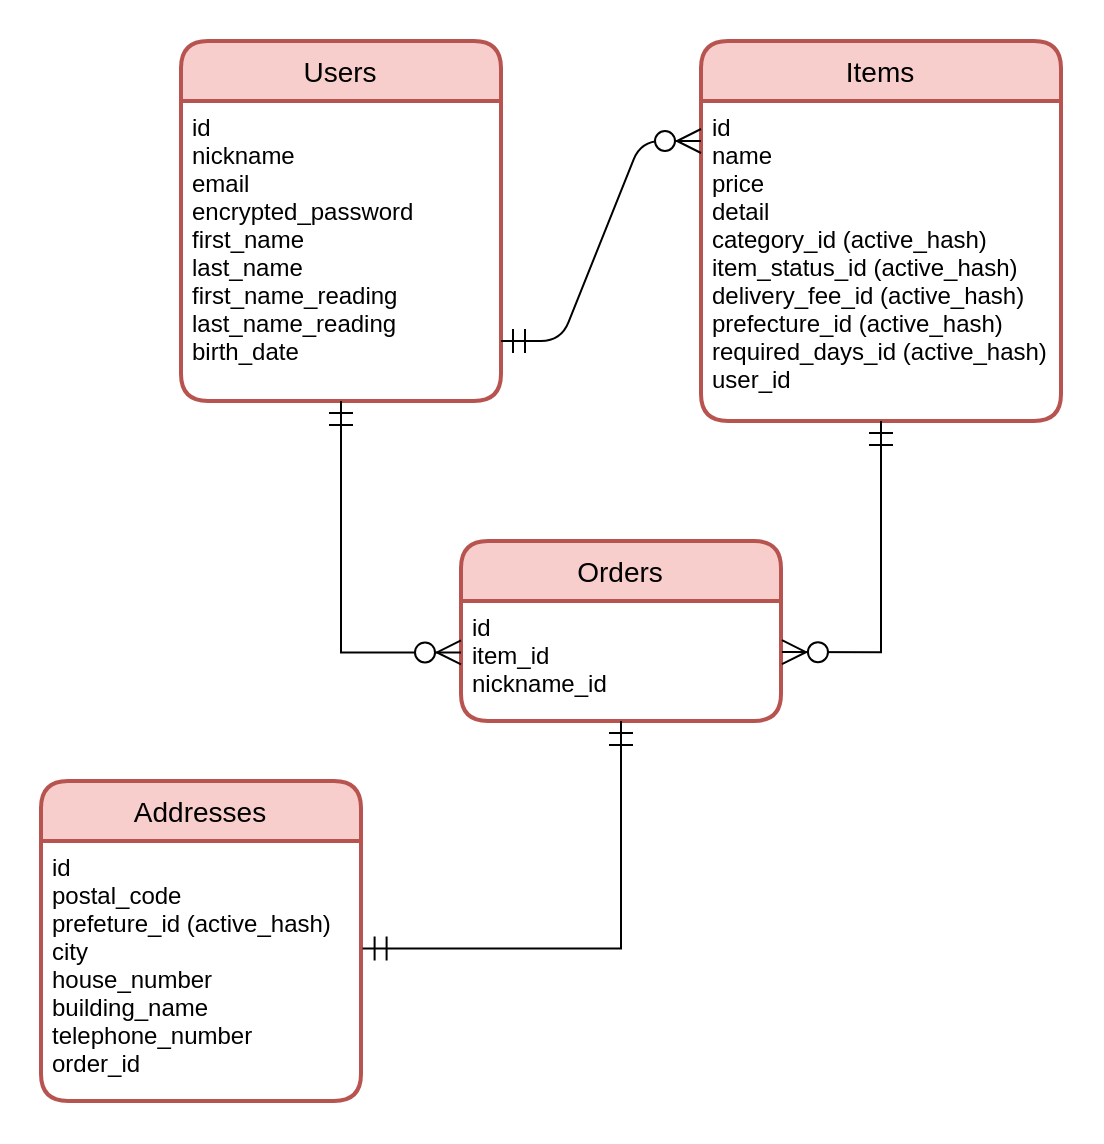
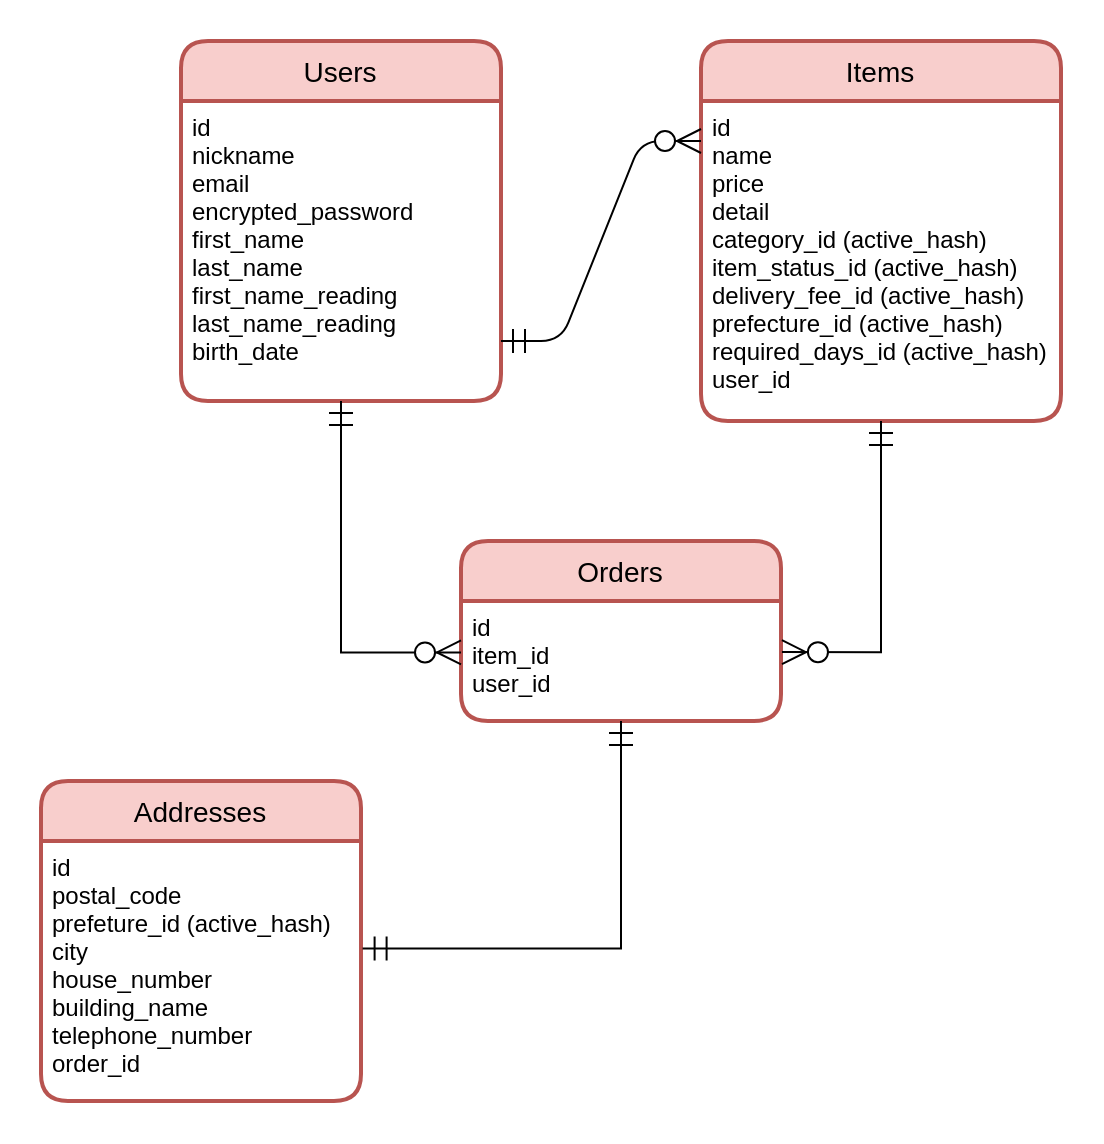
(482, 628) -> (482, 628)
